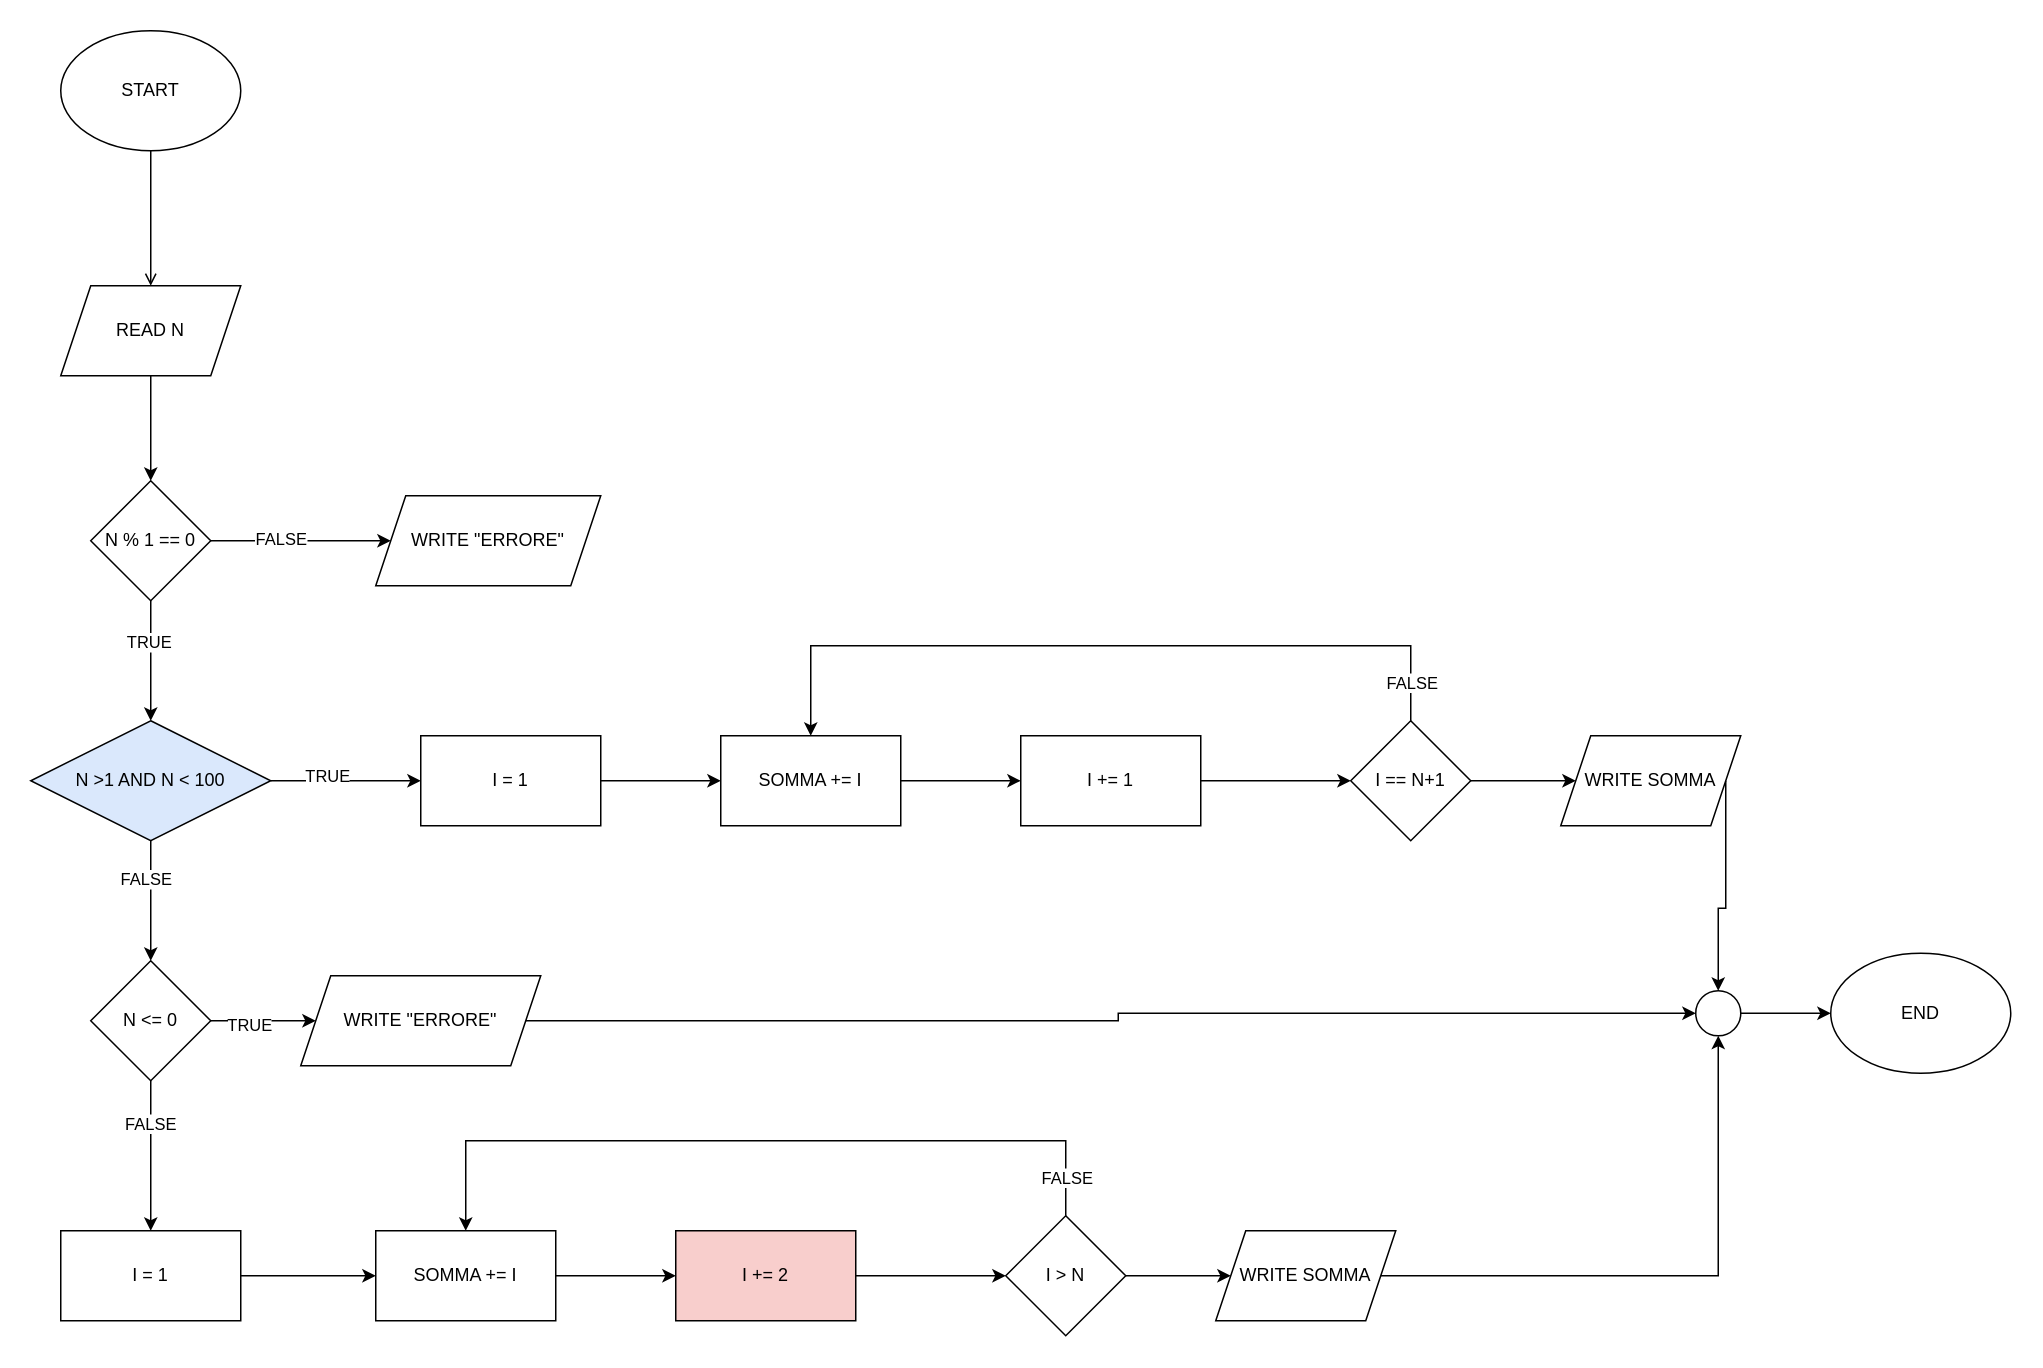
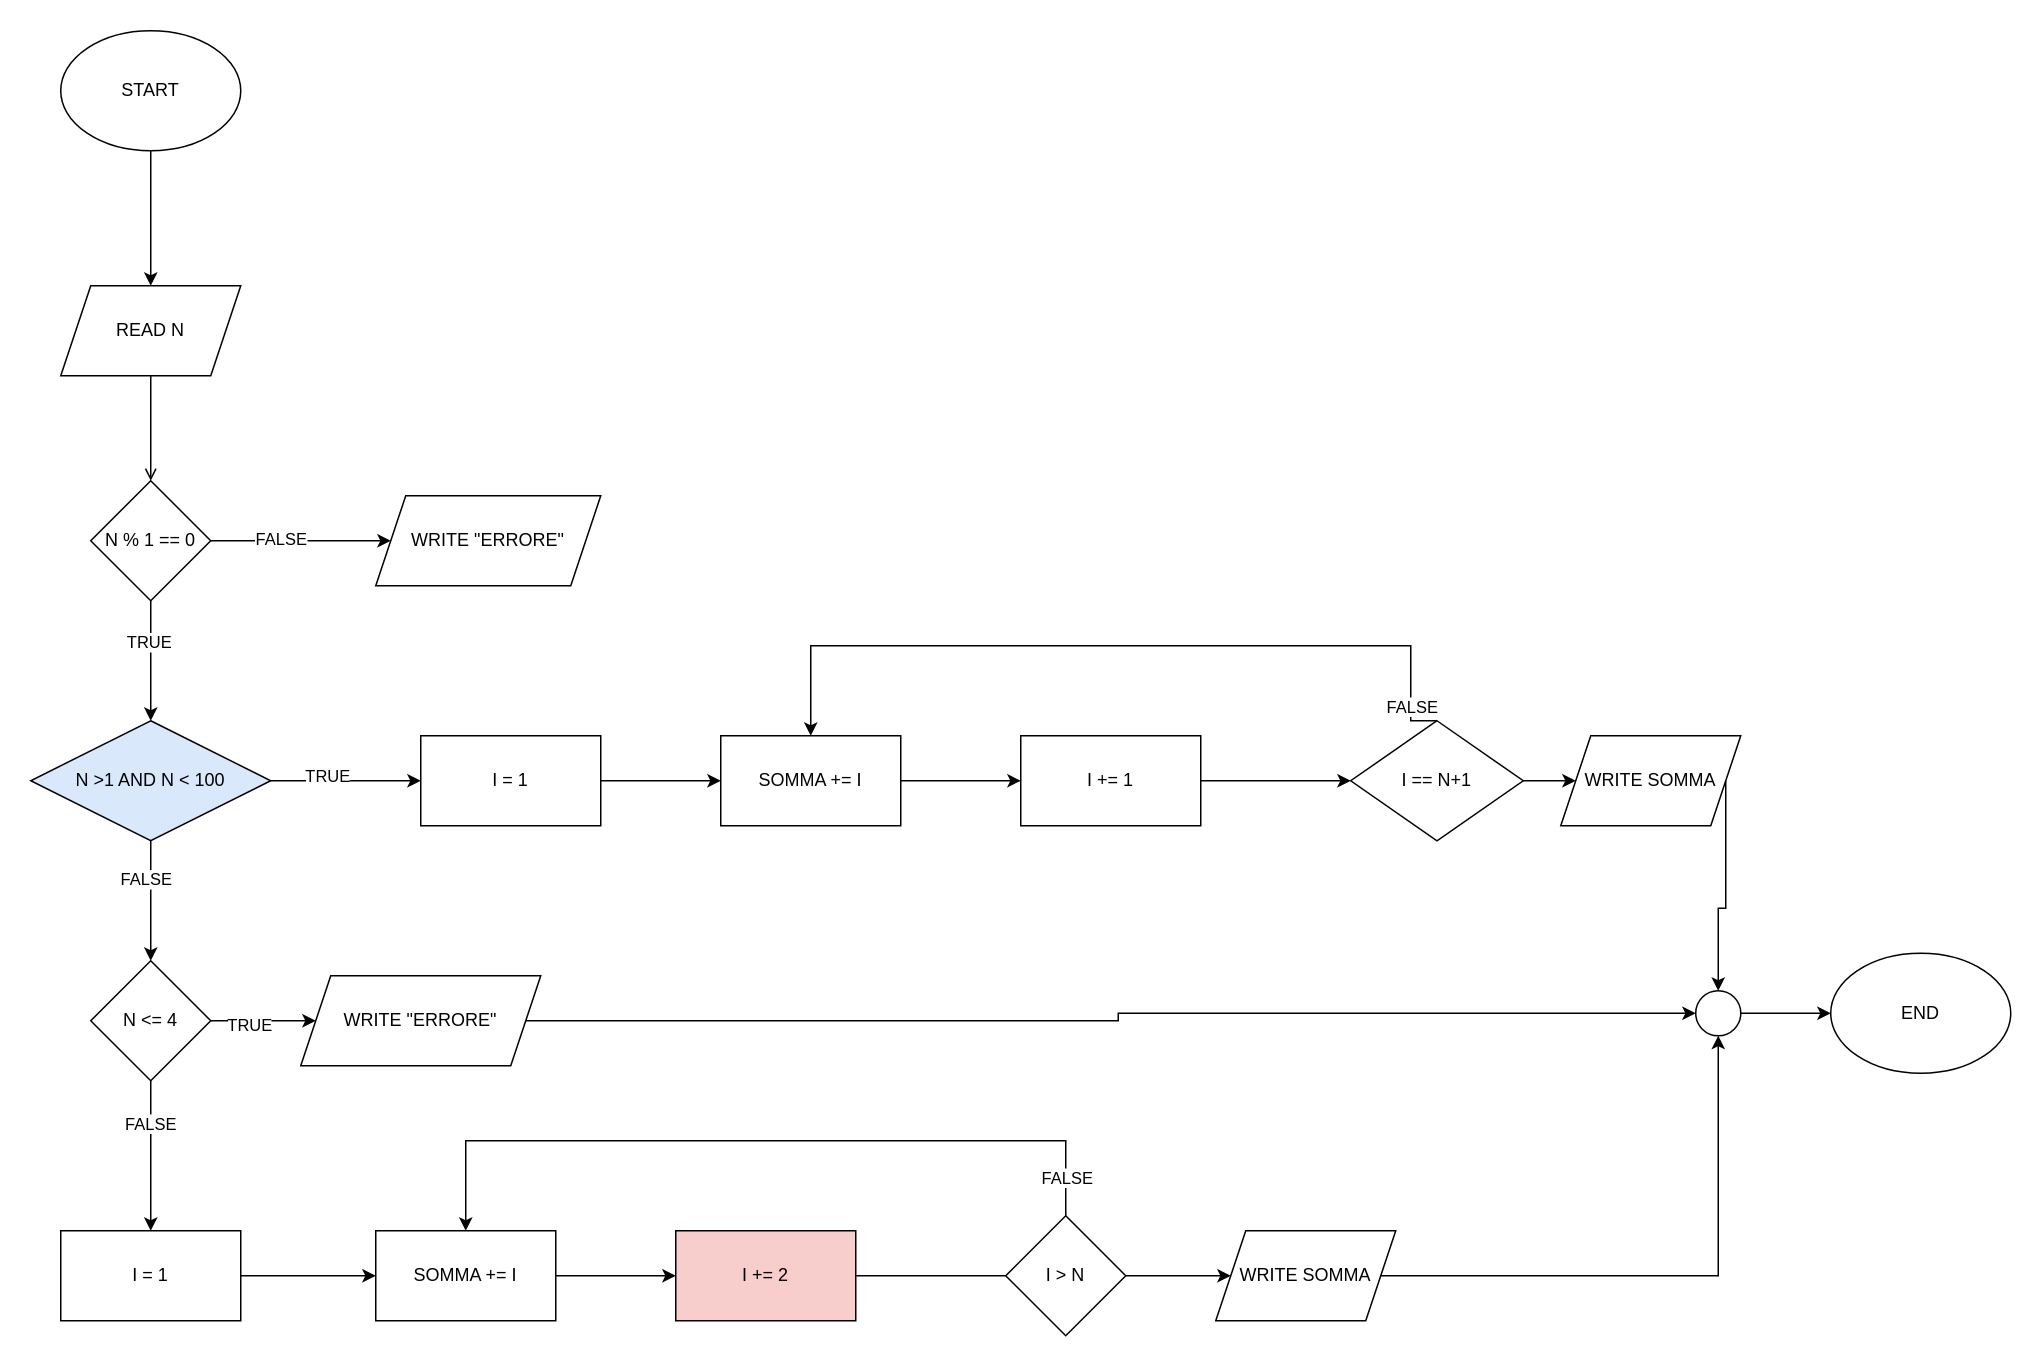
(151, 276) -> (151, 274)
(151, 469) -> (151, 471)
(1411, 781) -> (1437, 781)
(151, 1021) -> (151, 1021)
(994, 1276) -> (998, 1276)
